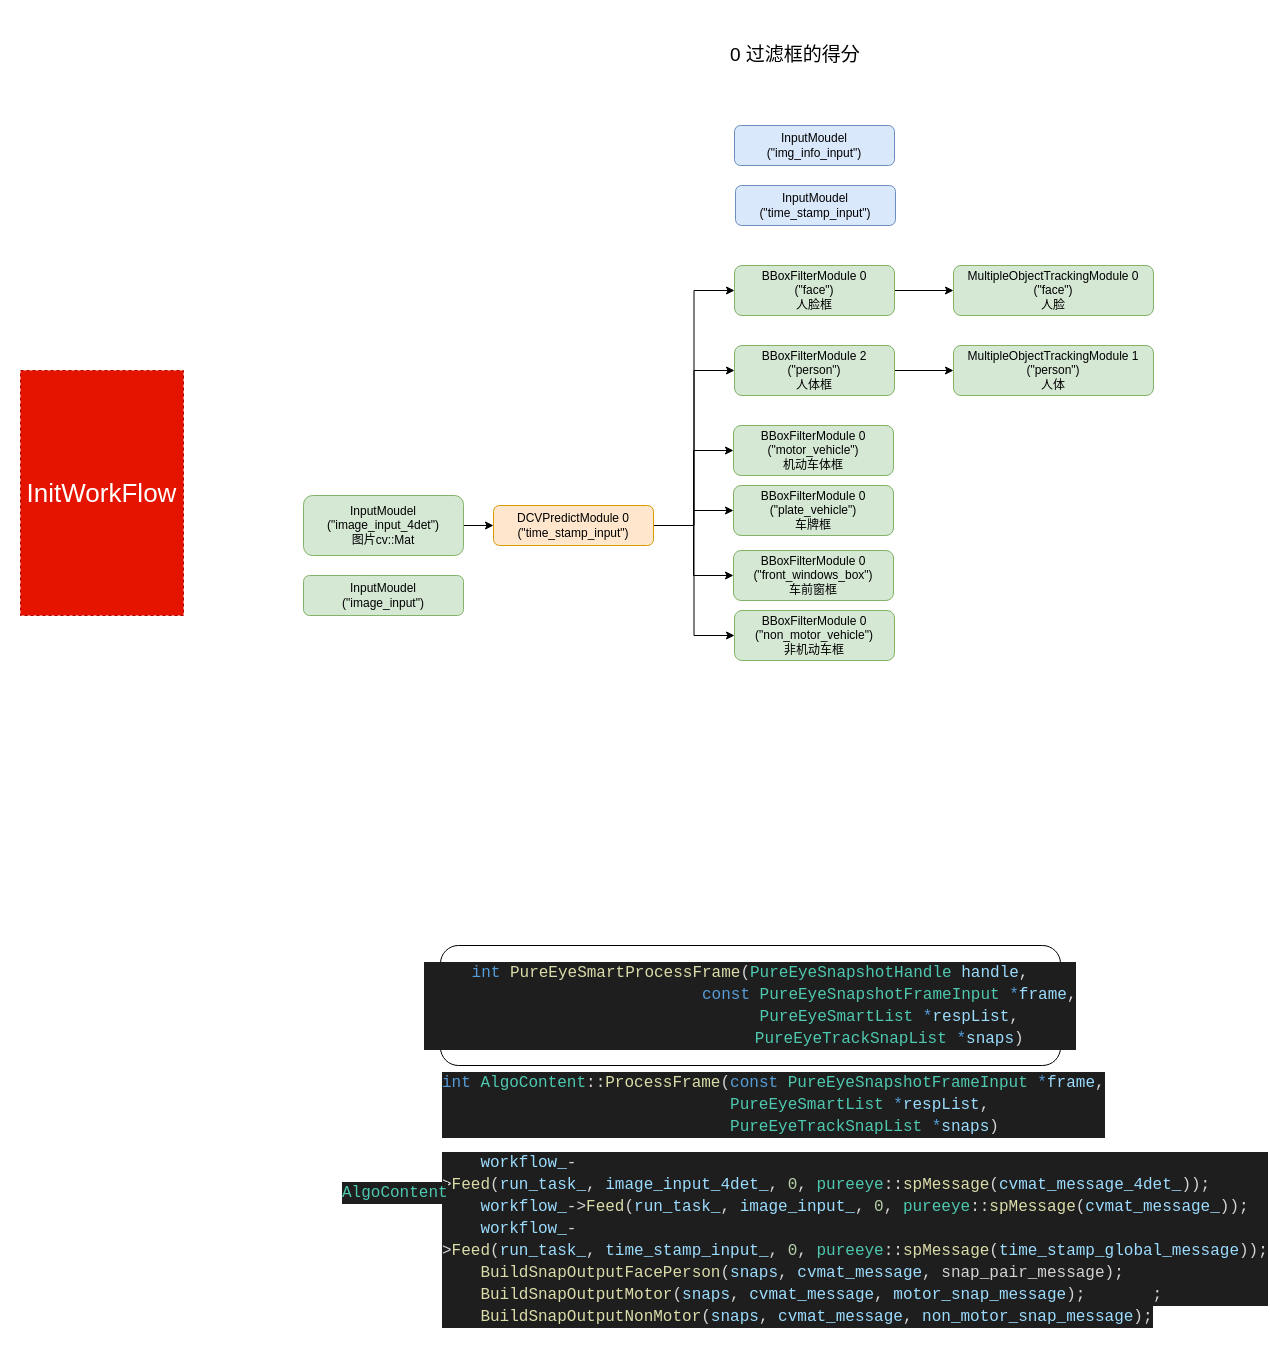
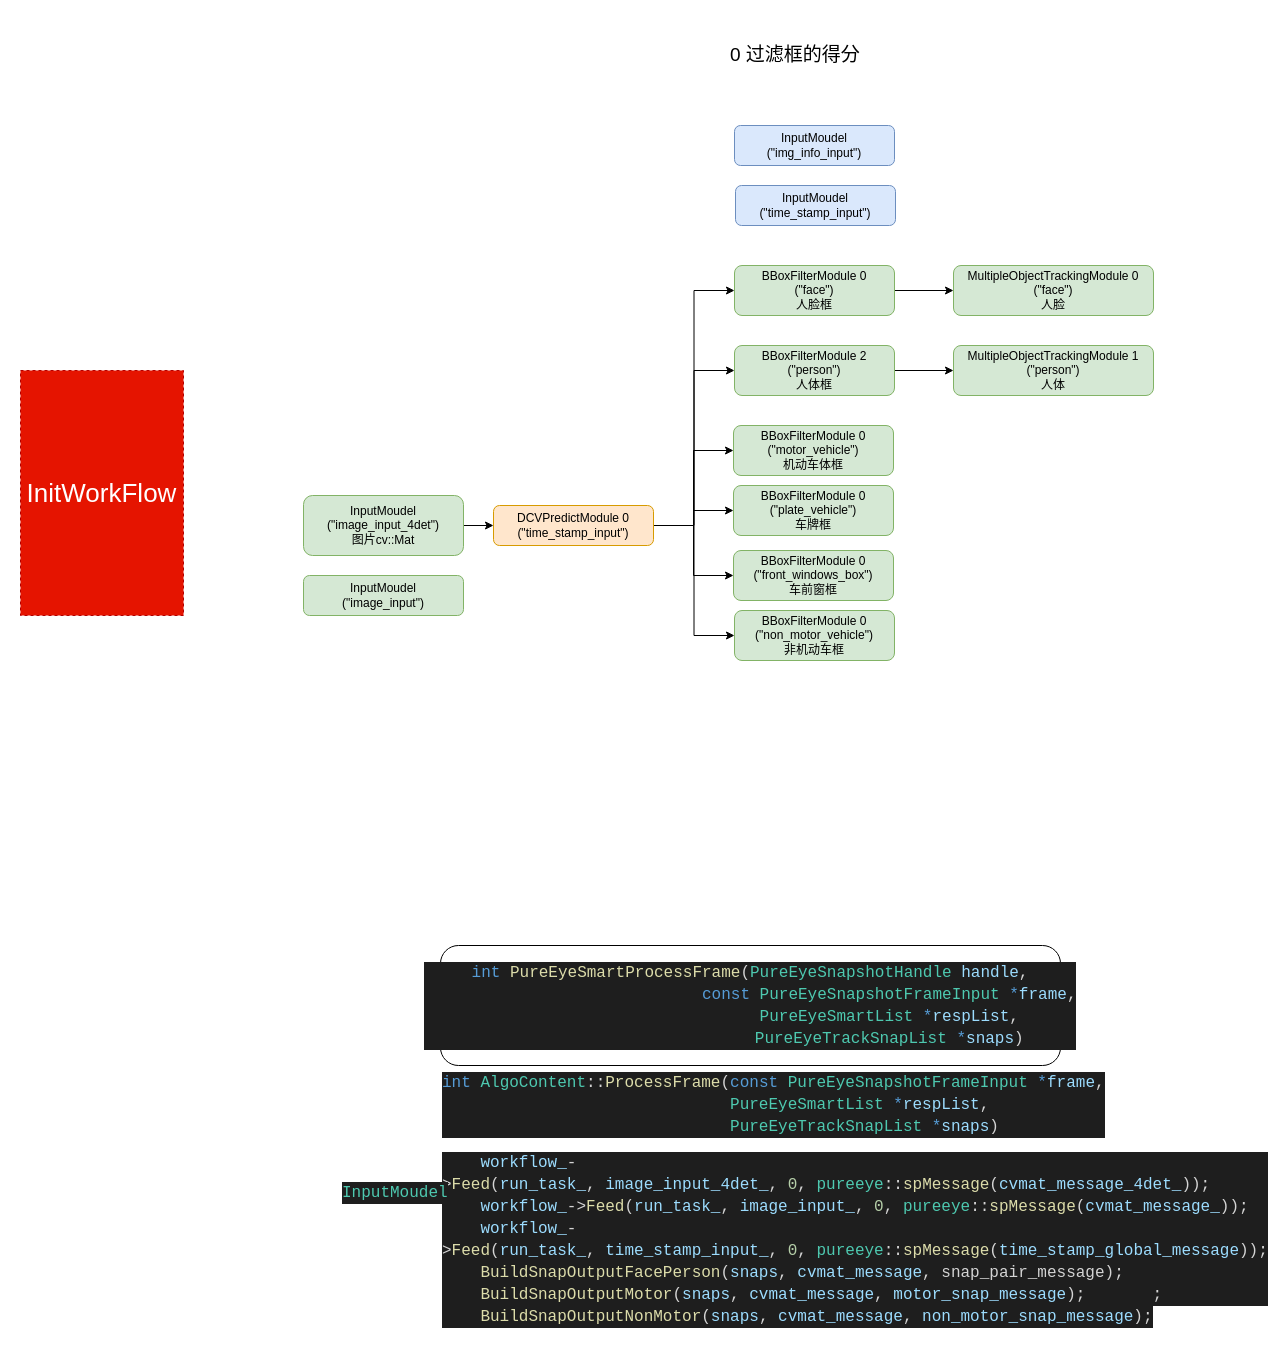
(399, 1194) -> (399, 1194)
